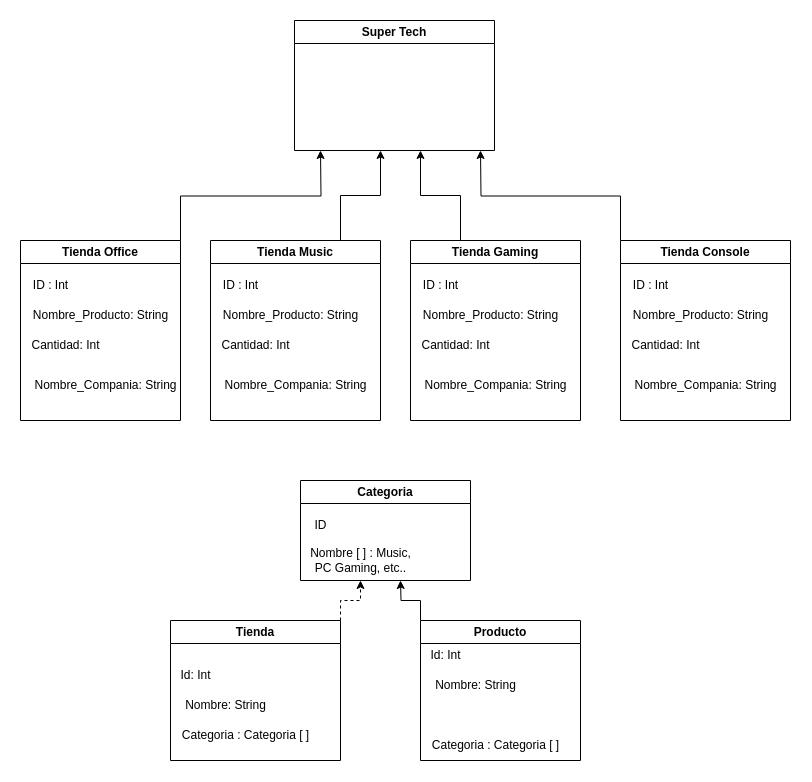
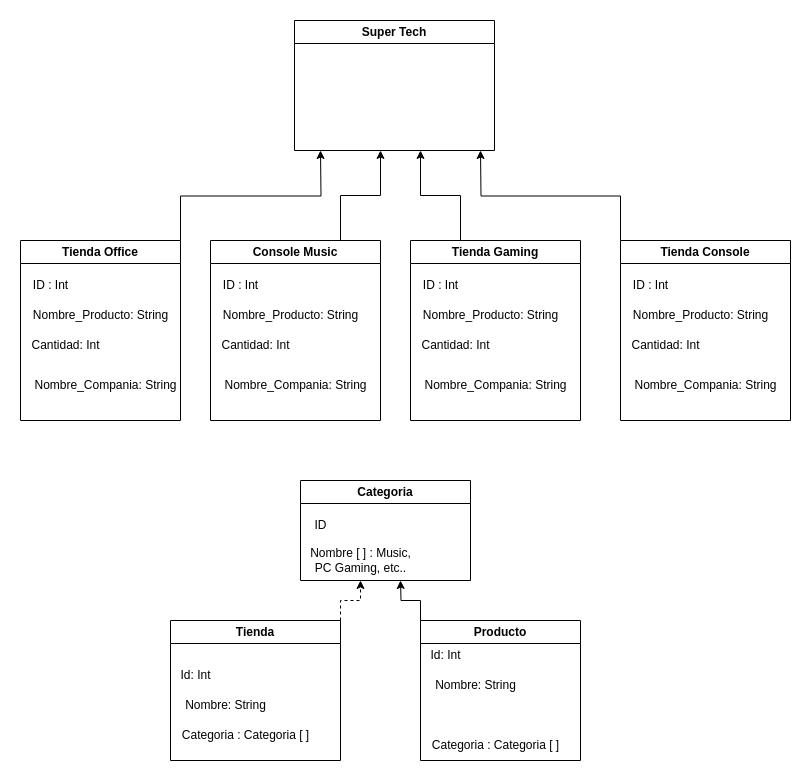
(296, 253) -> (296, 253)
